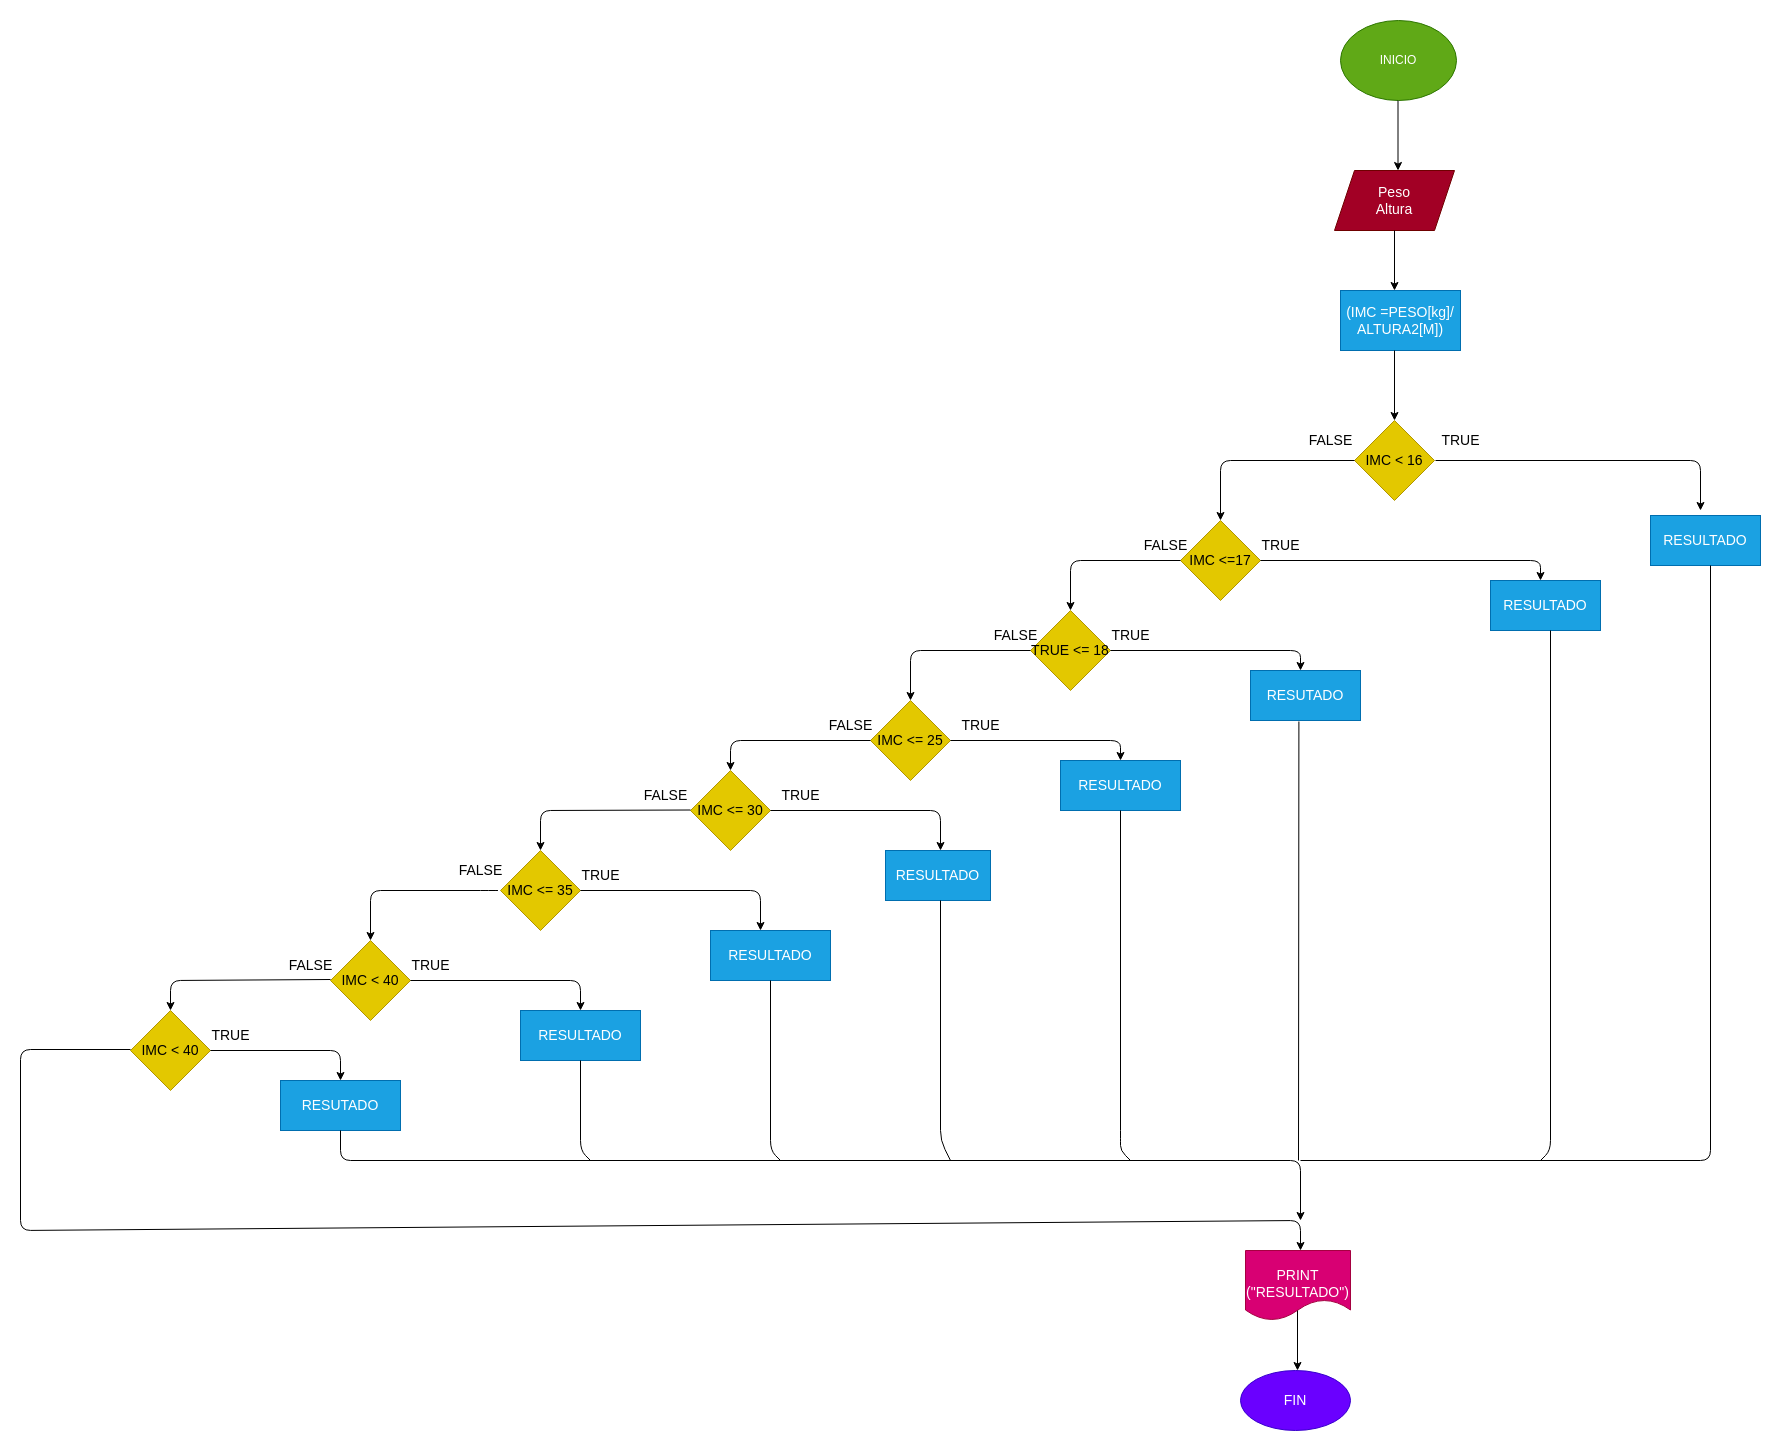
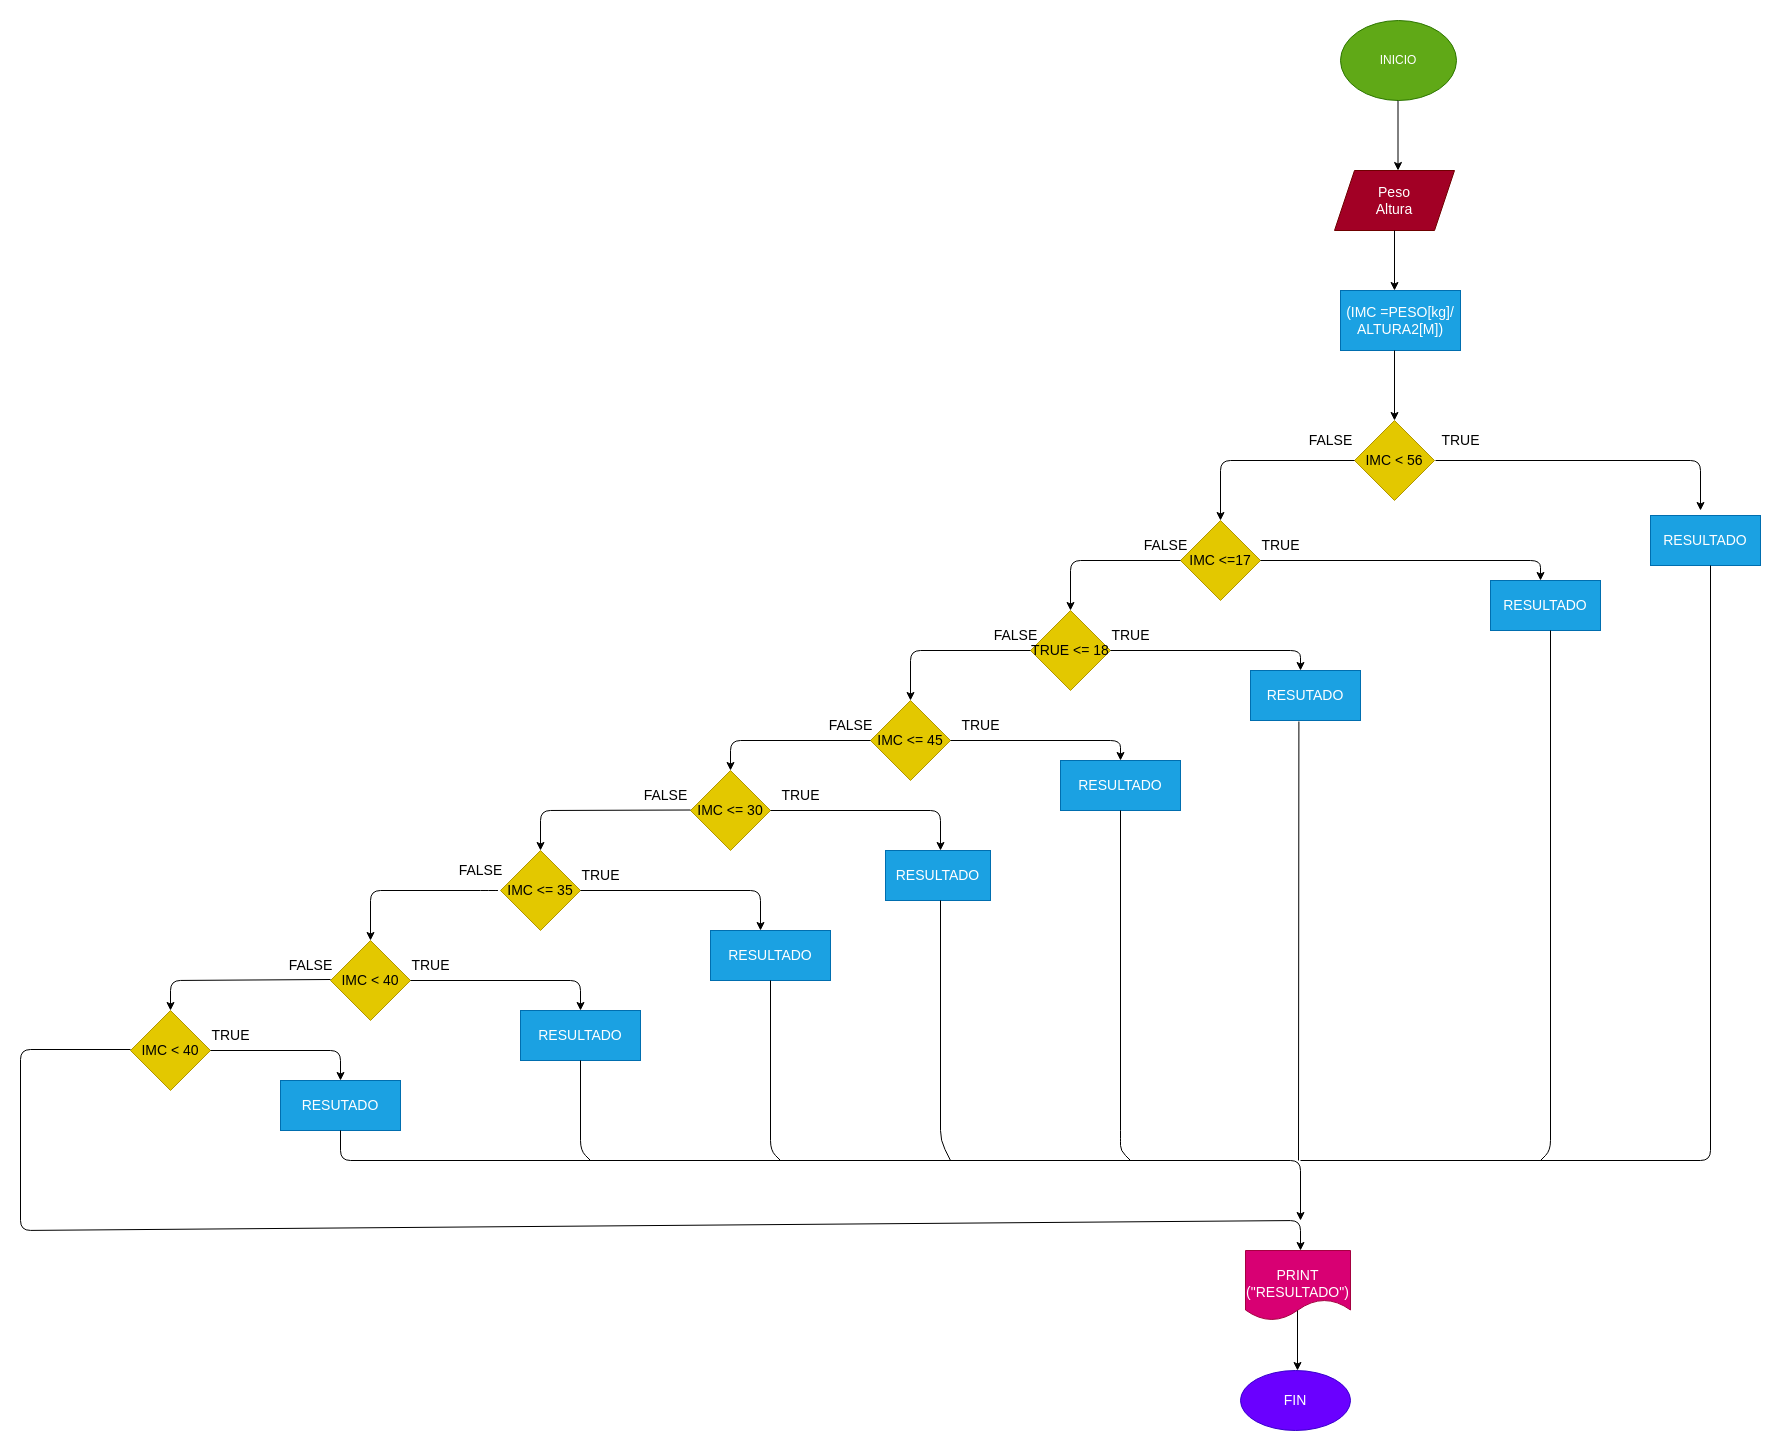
(1395, 461) -> (1395, 461)
(911, 741) -> (911, 741)
